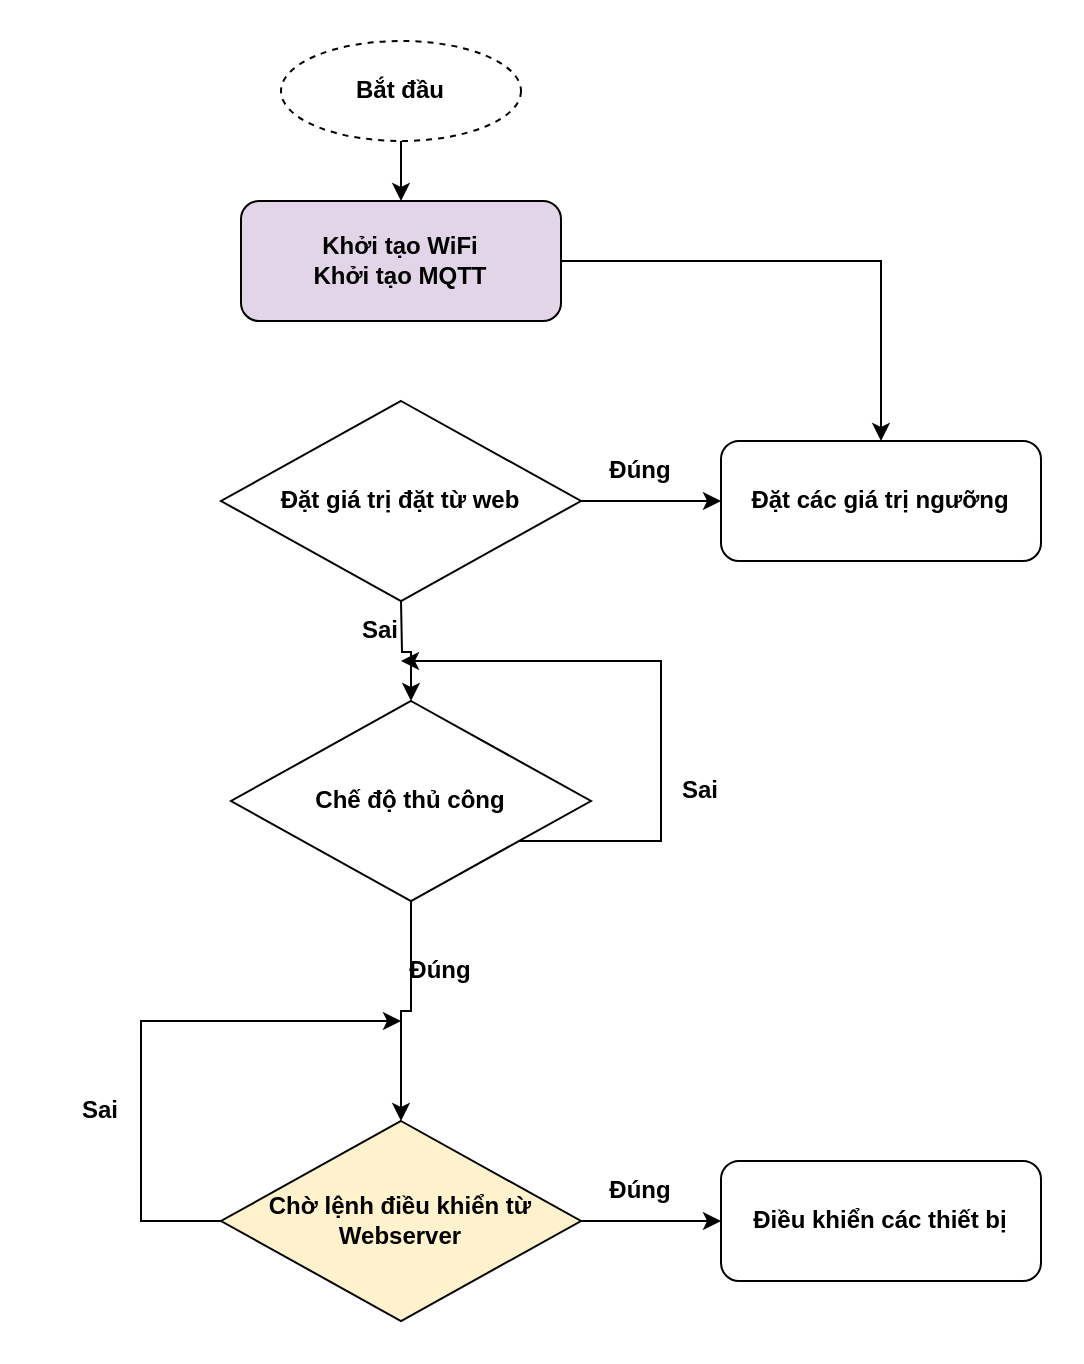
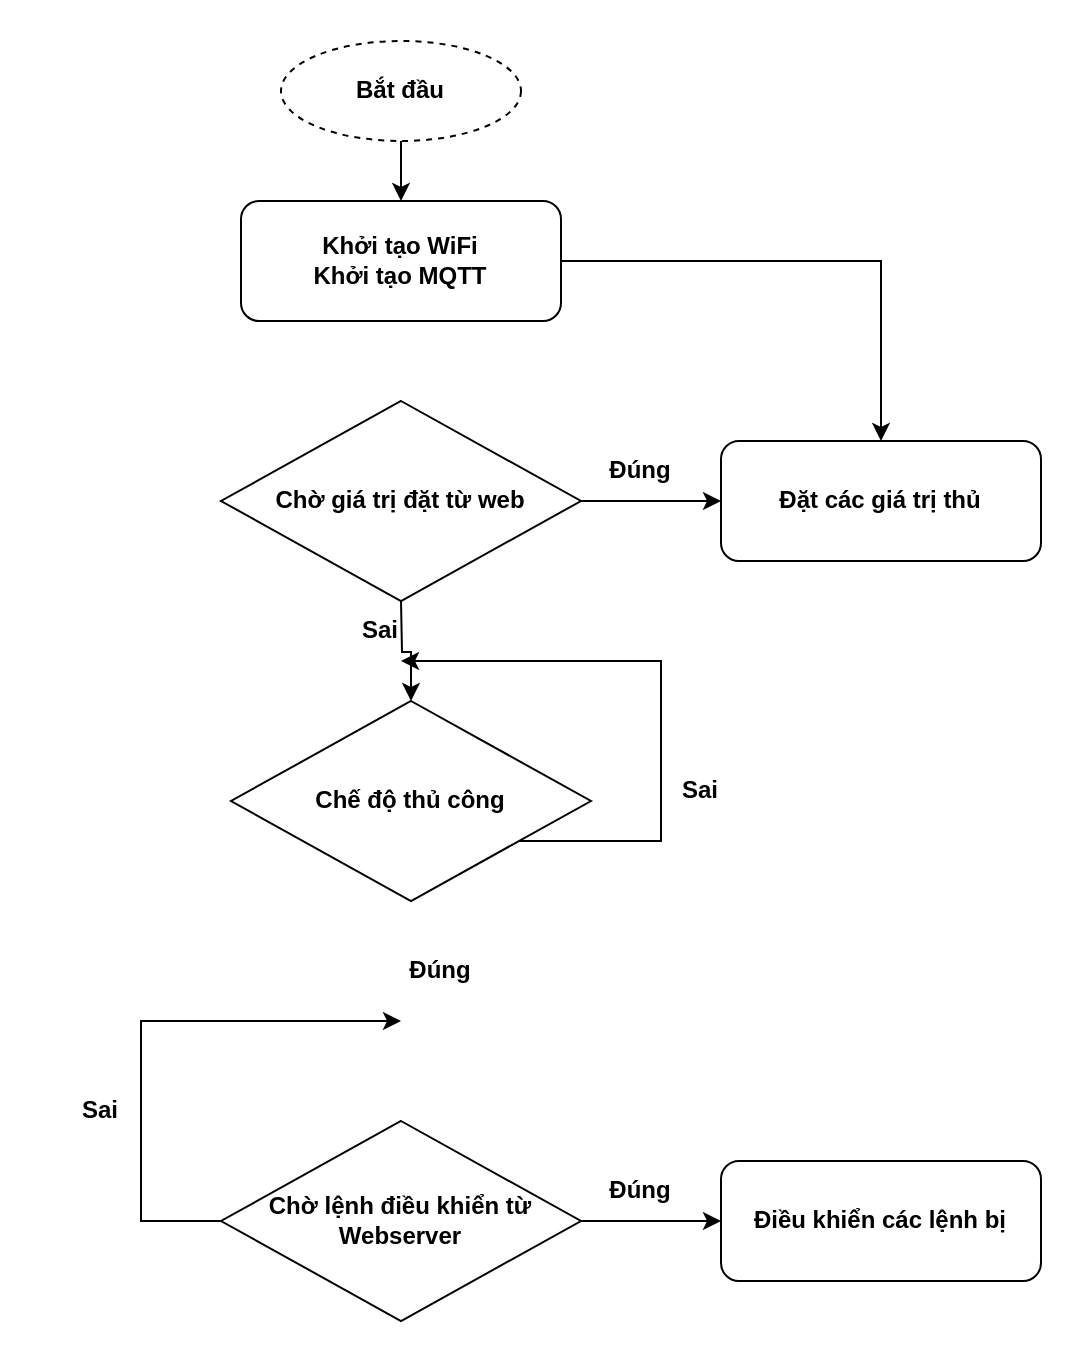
(401, 261) -> (401, 261)
(401, 501) -> (401, 501)
(881, 501) -> (881, 501)
(411, 1009) -> none
(401, 1221) -> (401, 1221)
(881, 1221) -> (881, 1221)
